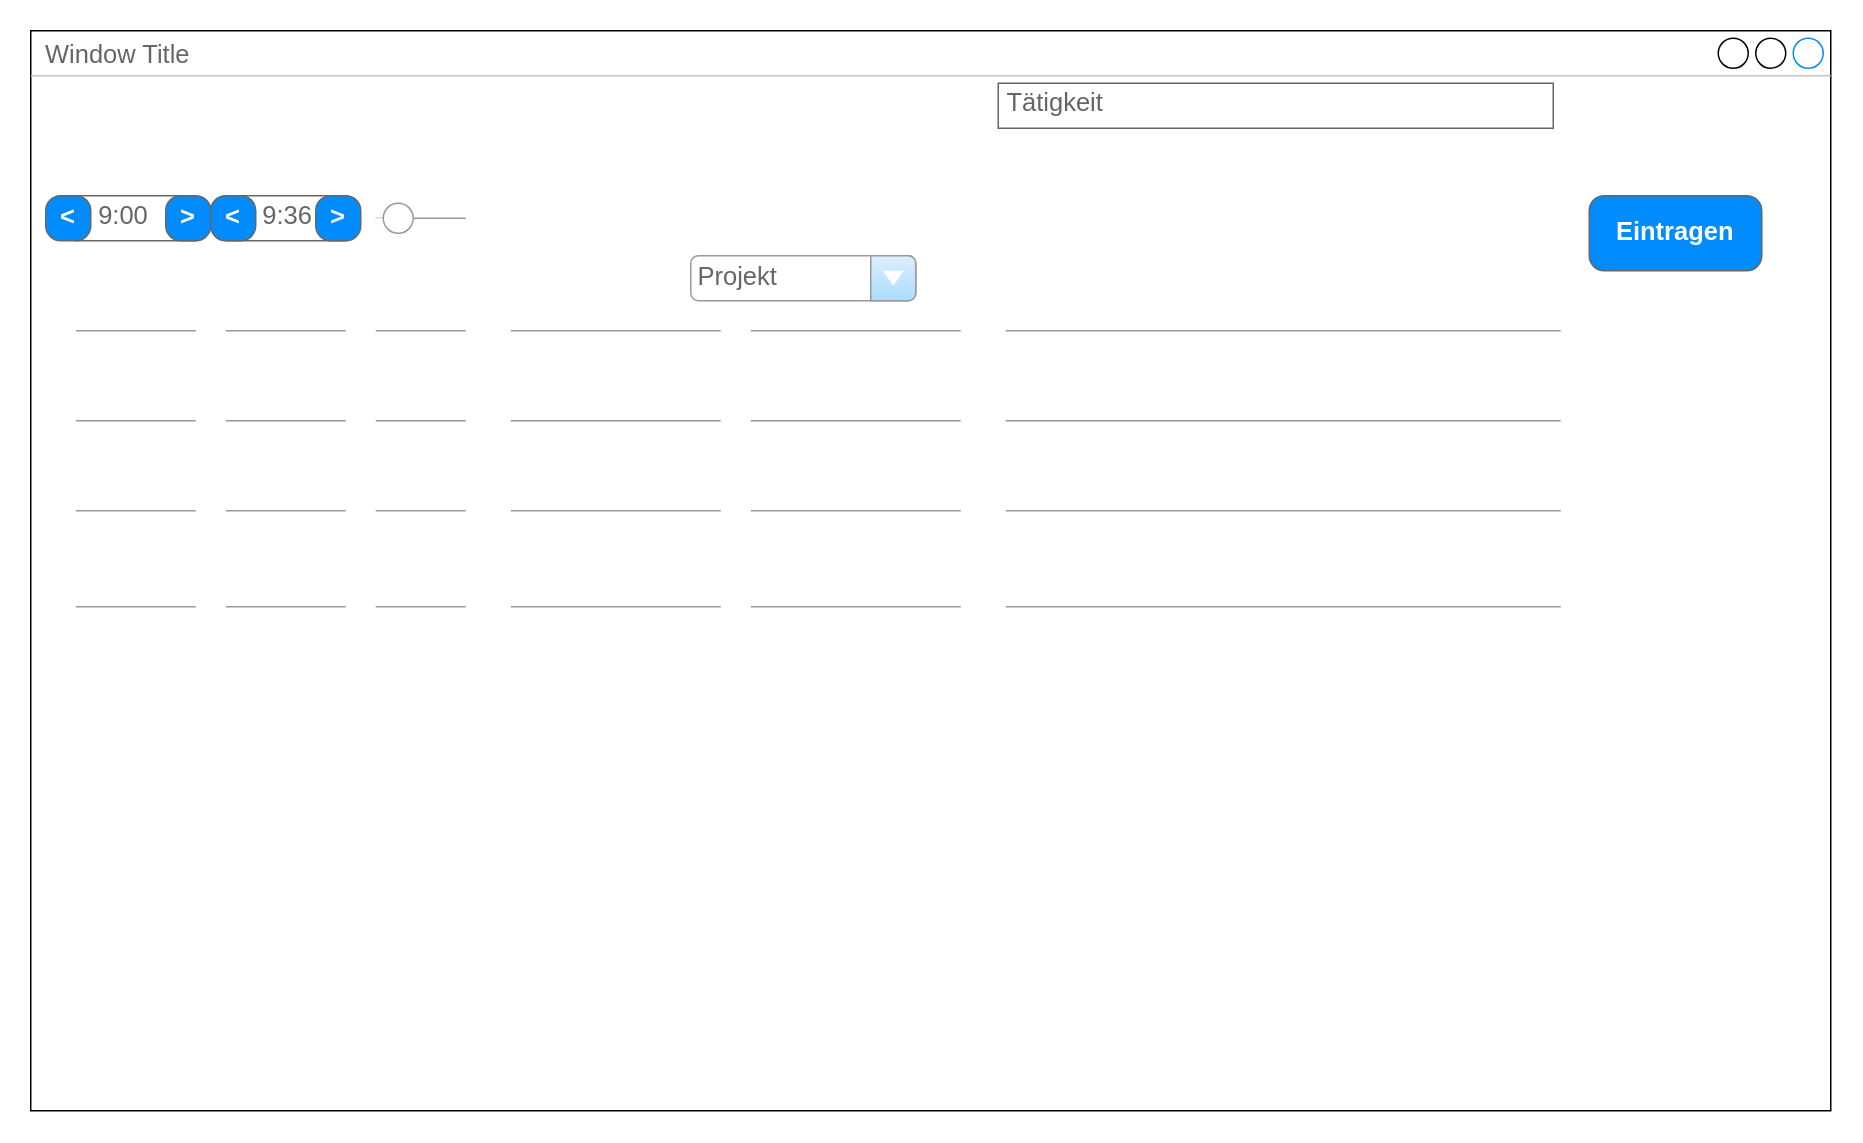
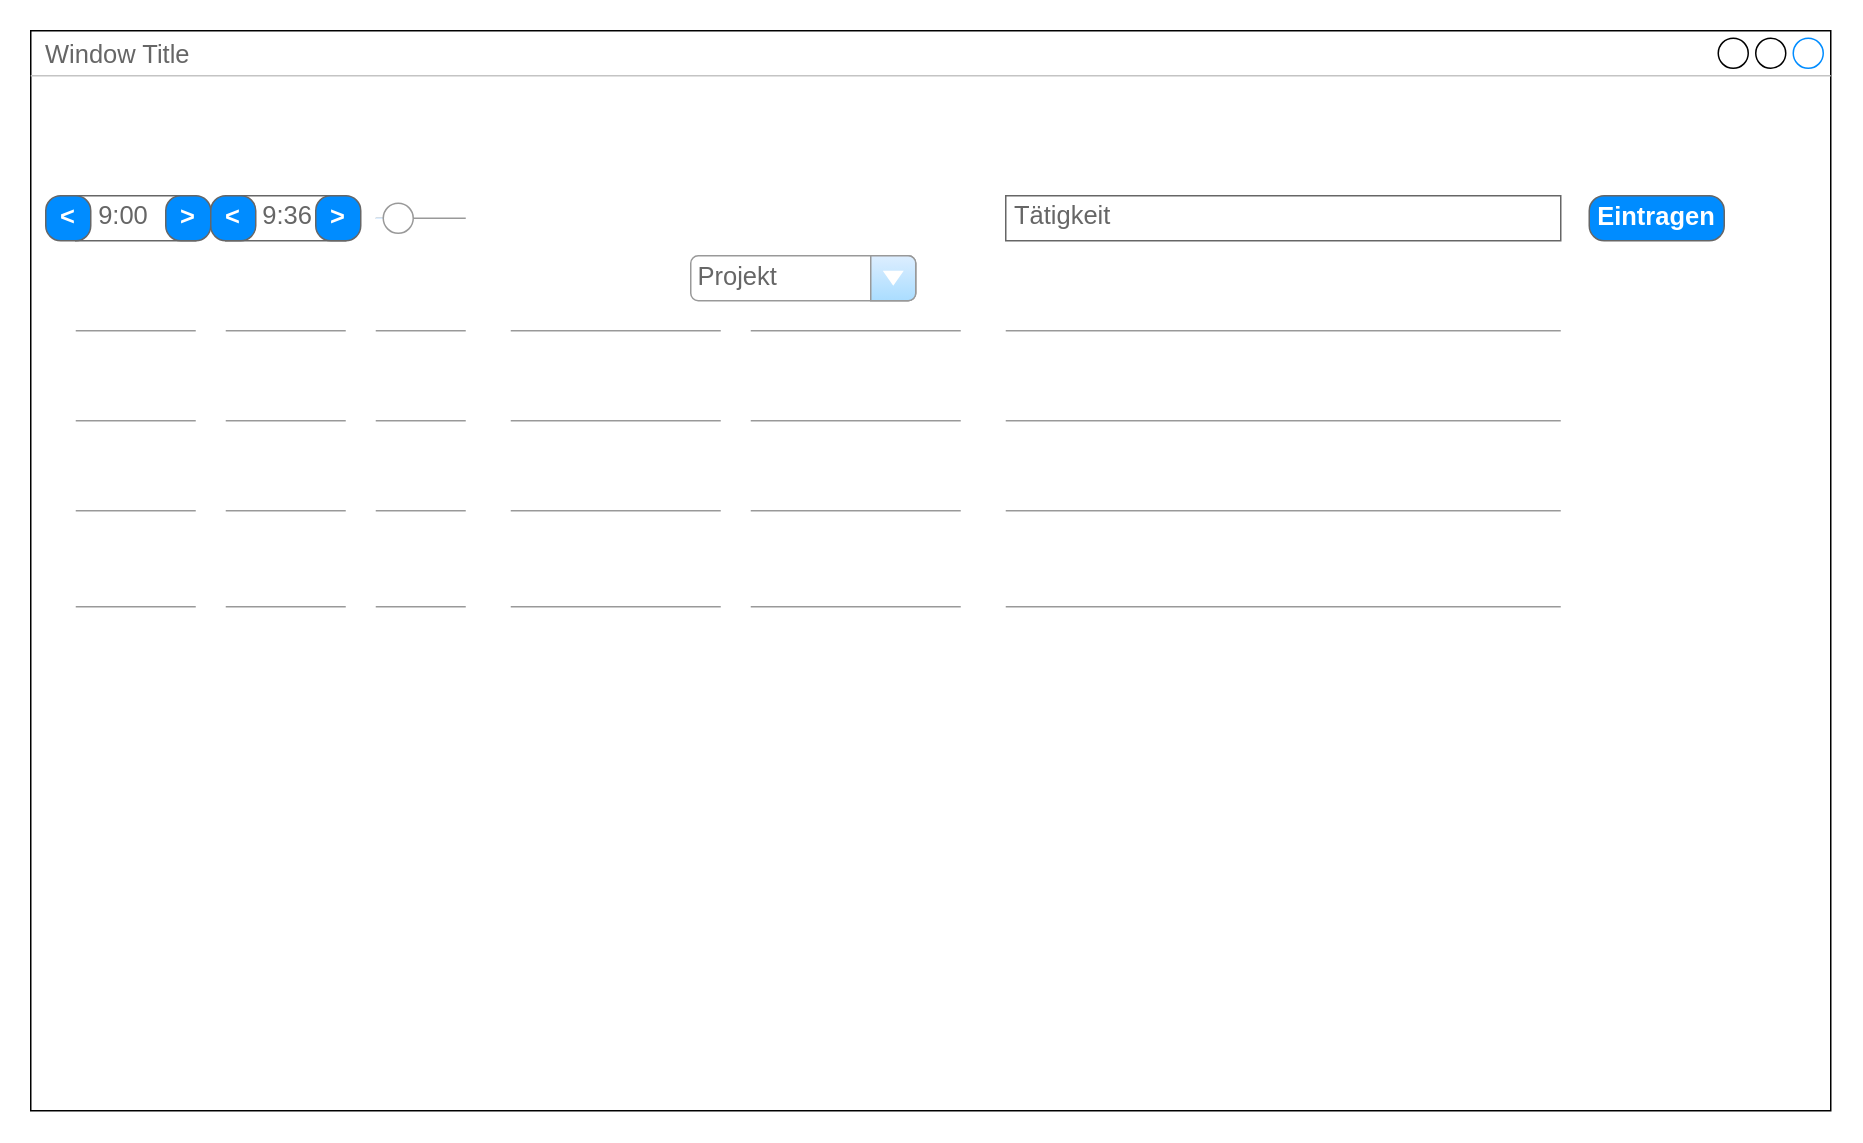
(1276, 106) -> (1283, 218)
(1676, 233) -> (1657, 218)
